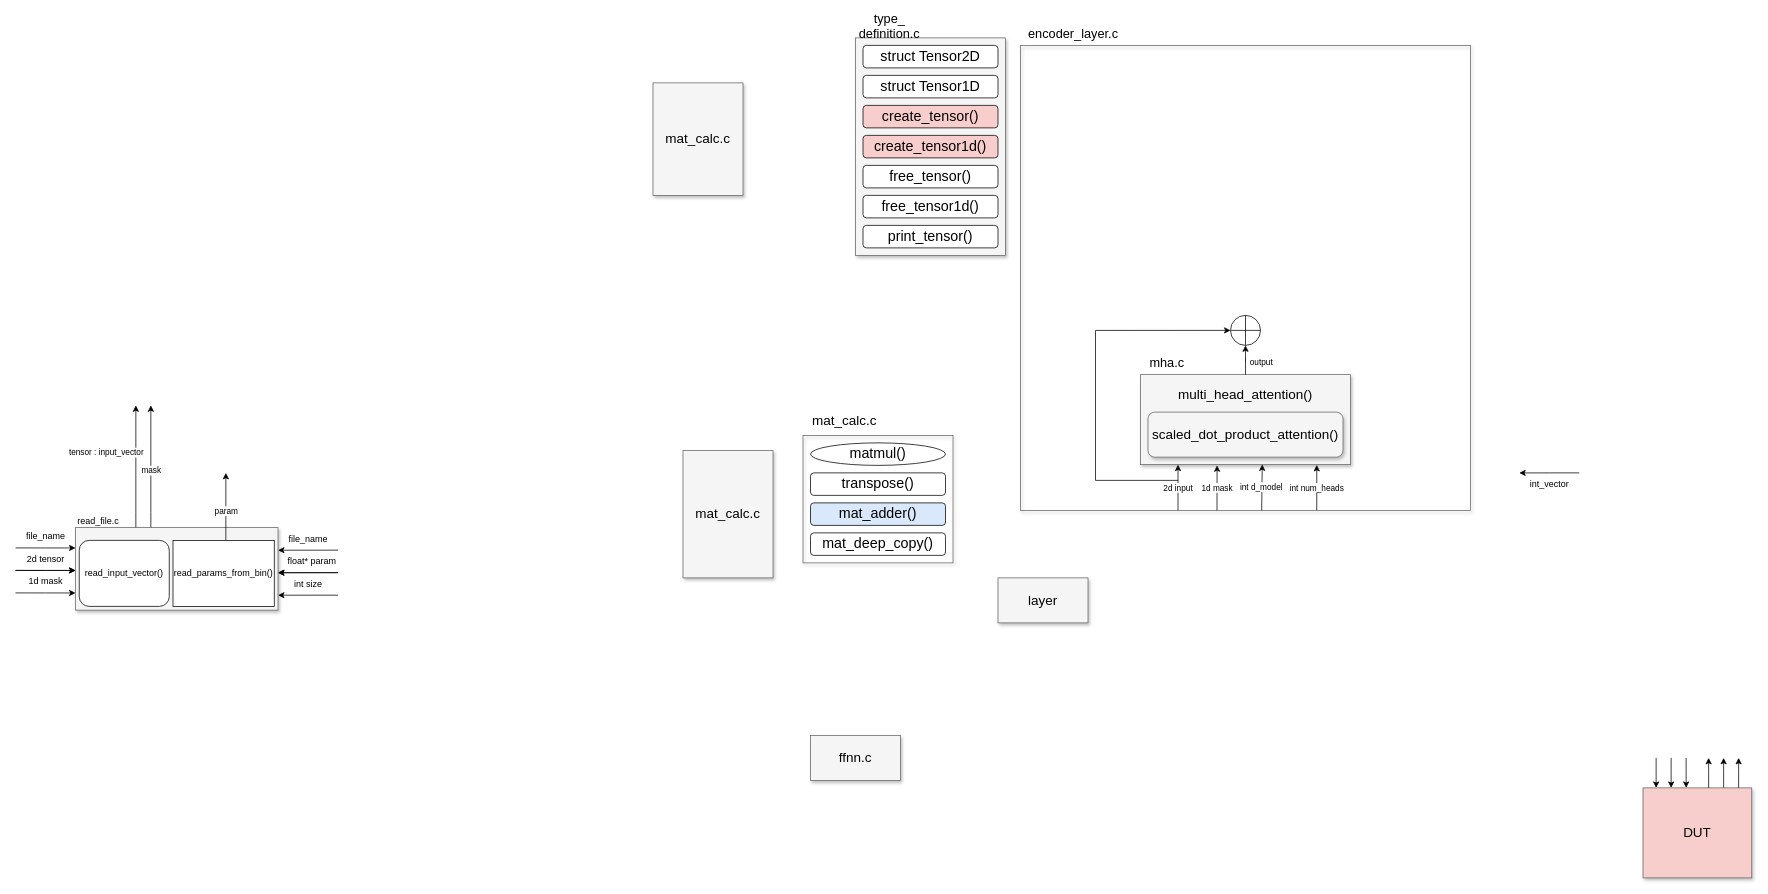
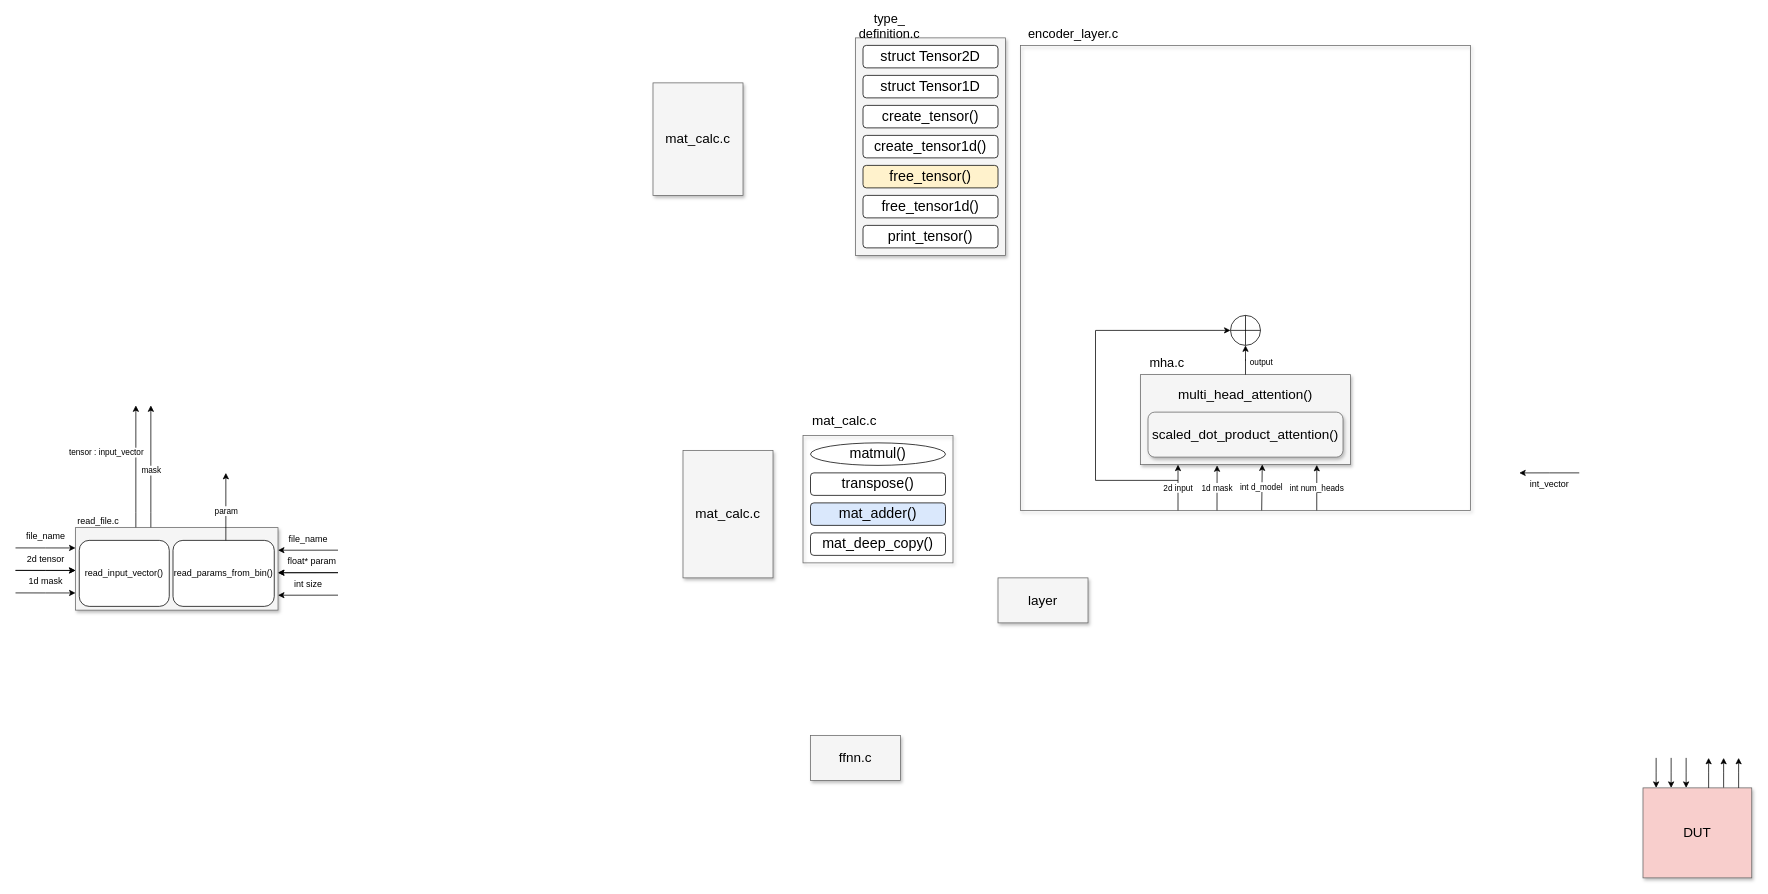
(930, 117) -> (930, 117)
(930, 147) -> (930, 147)
(930, 177) -> (930, 177)
(224, 573) -> (224, 573)
